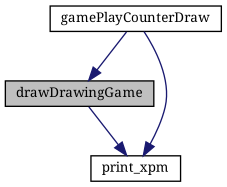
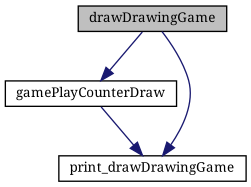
(112, 51) -> (126, 51)
(136, 169) -> (152, 169)
